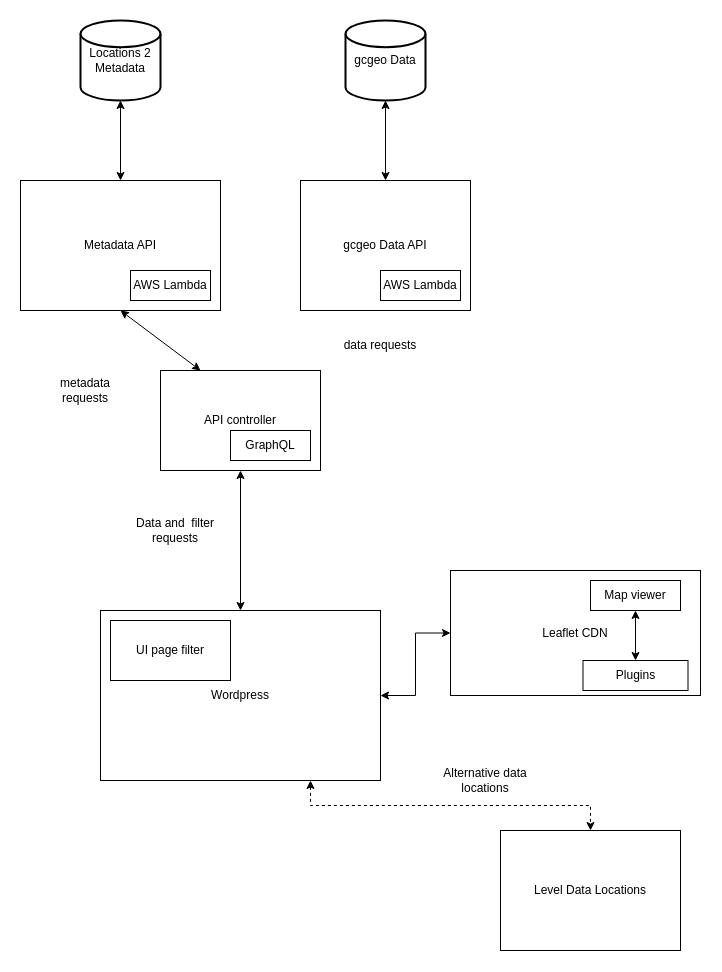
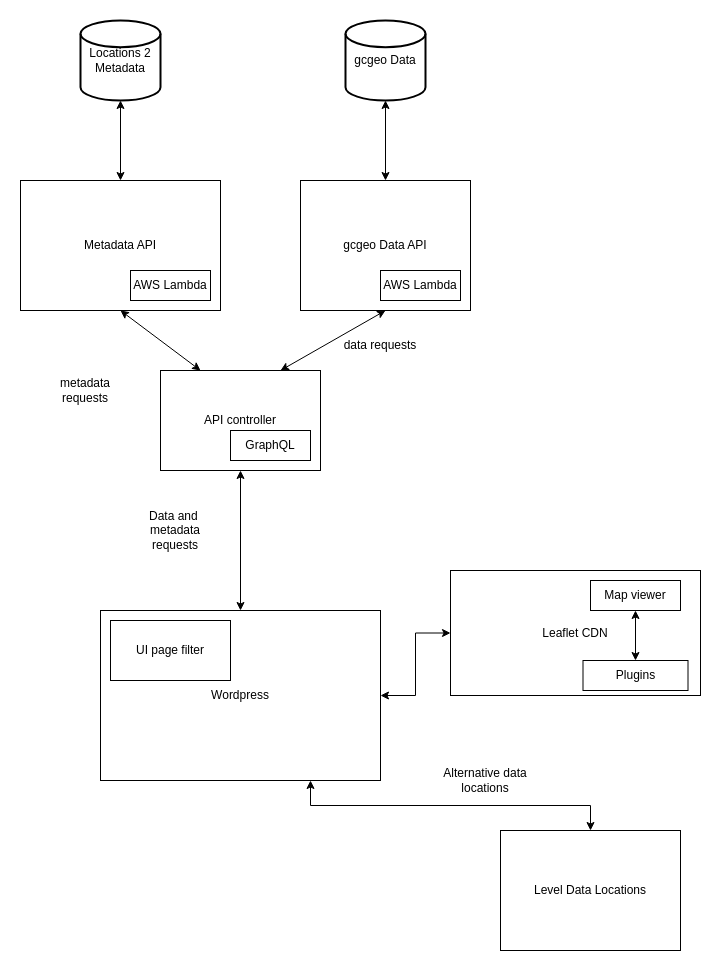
none -> (333, 341)
(176, 531) -> (176, 531)
(451, 806) -> (451, 806)
